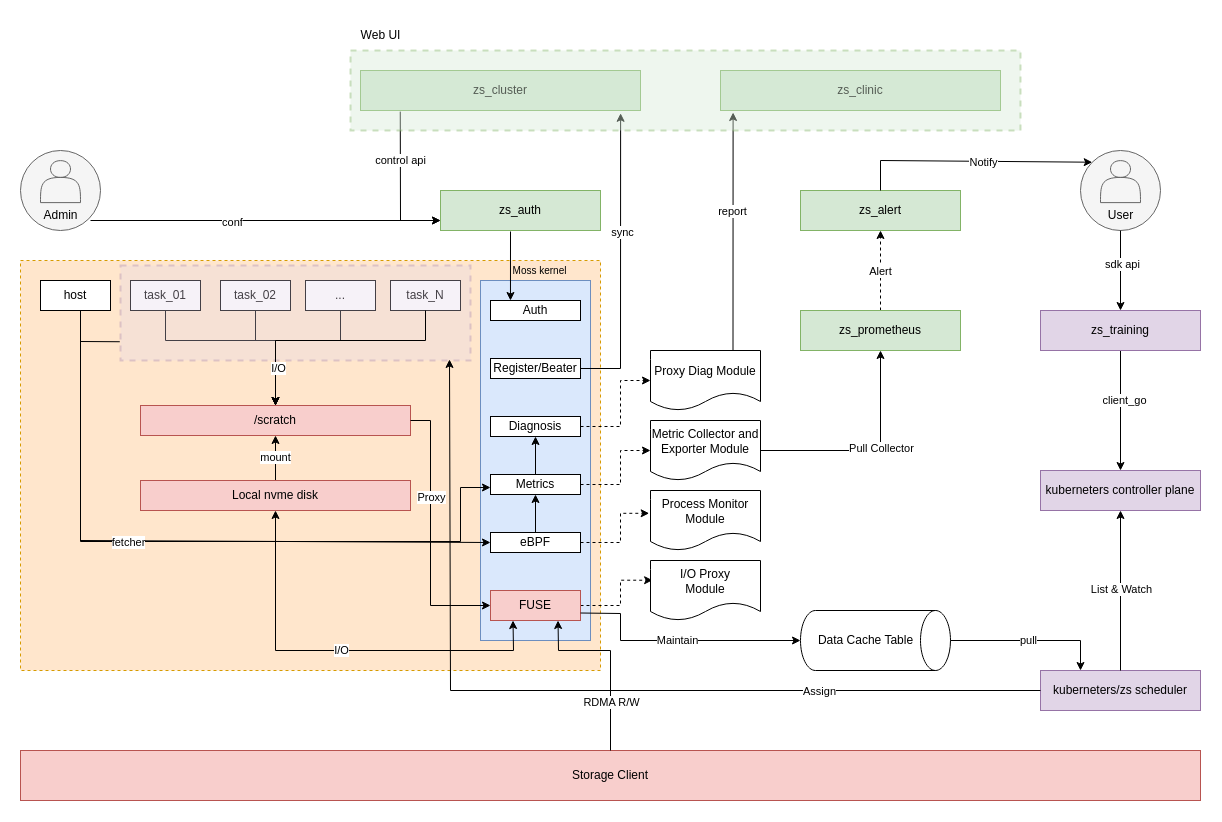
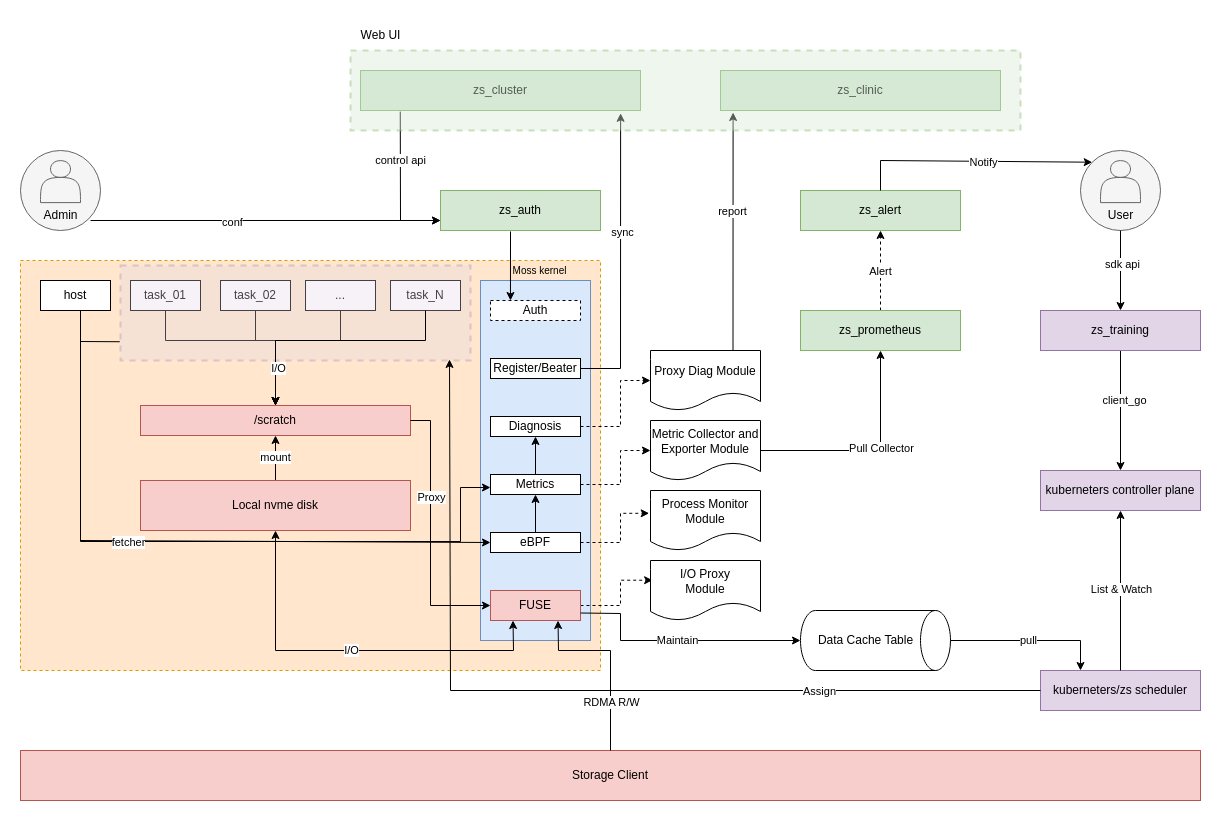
(536, 311) -> (536, 311)
(276, 496) -> (276, 506)
